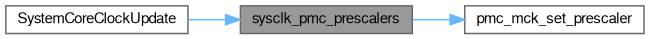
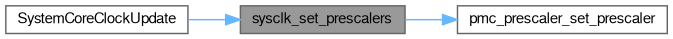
(326, 20) -> (323, 20)
(554, 20) -> (562, 20)
